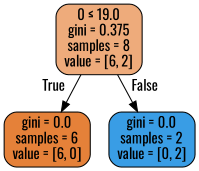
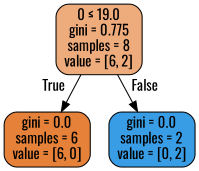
(99, 31) -> (99, 31)
